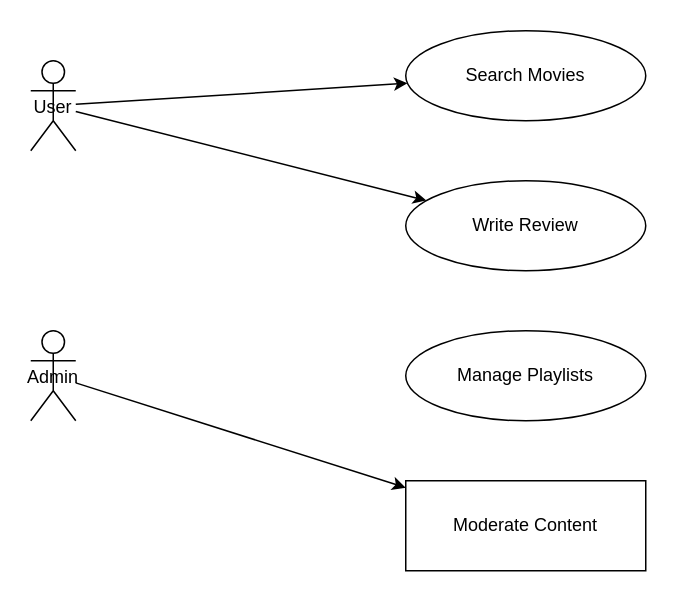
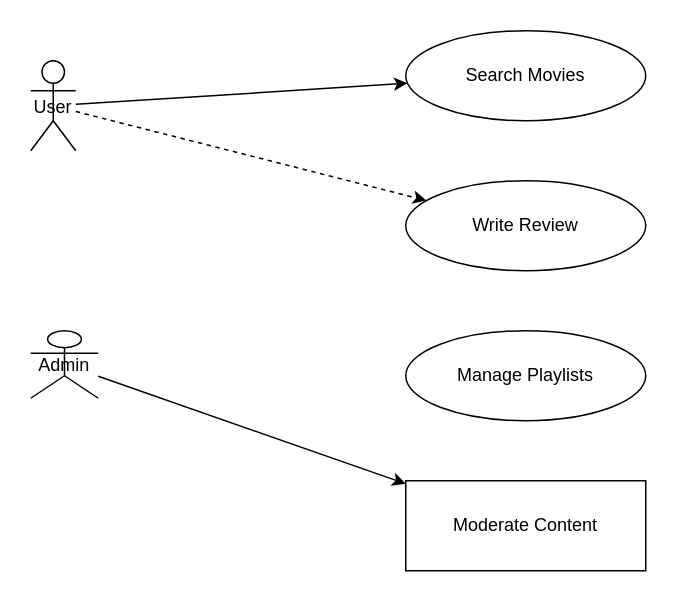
(247, 155) -> (247, 155)
(53, 376) -> (65, 365)
